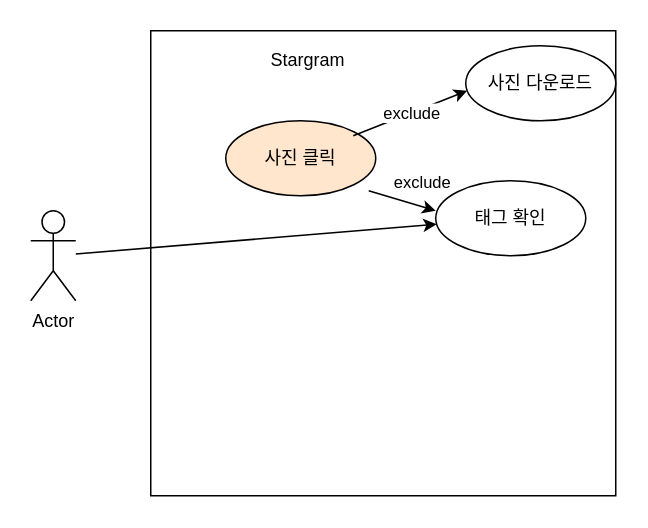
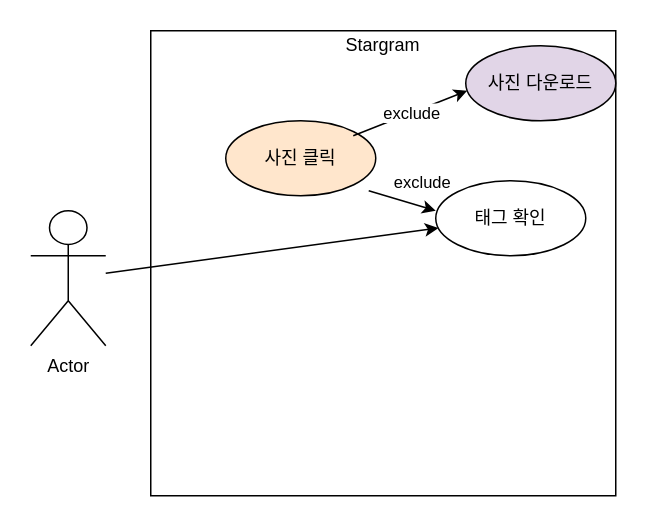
(308, 61) -> (383, 46)
(541, 83) -> (541, 83)
(53, 256) -> (68, 278)
